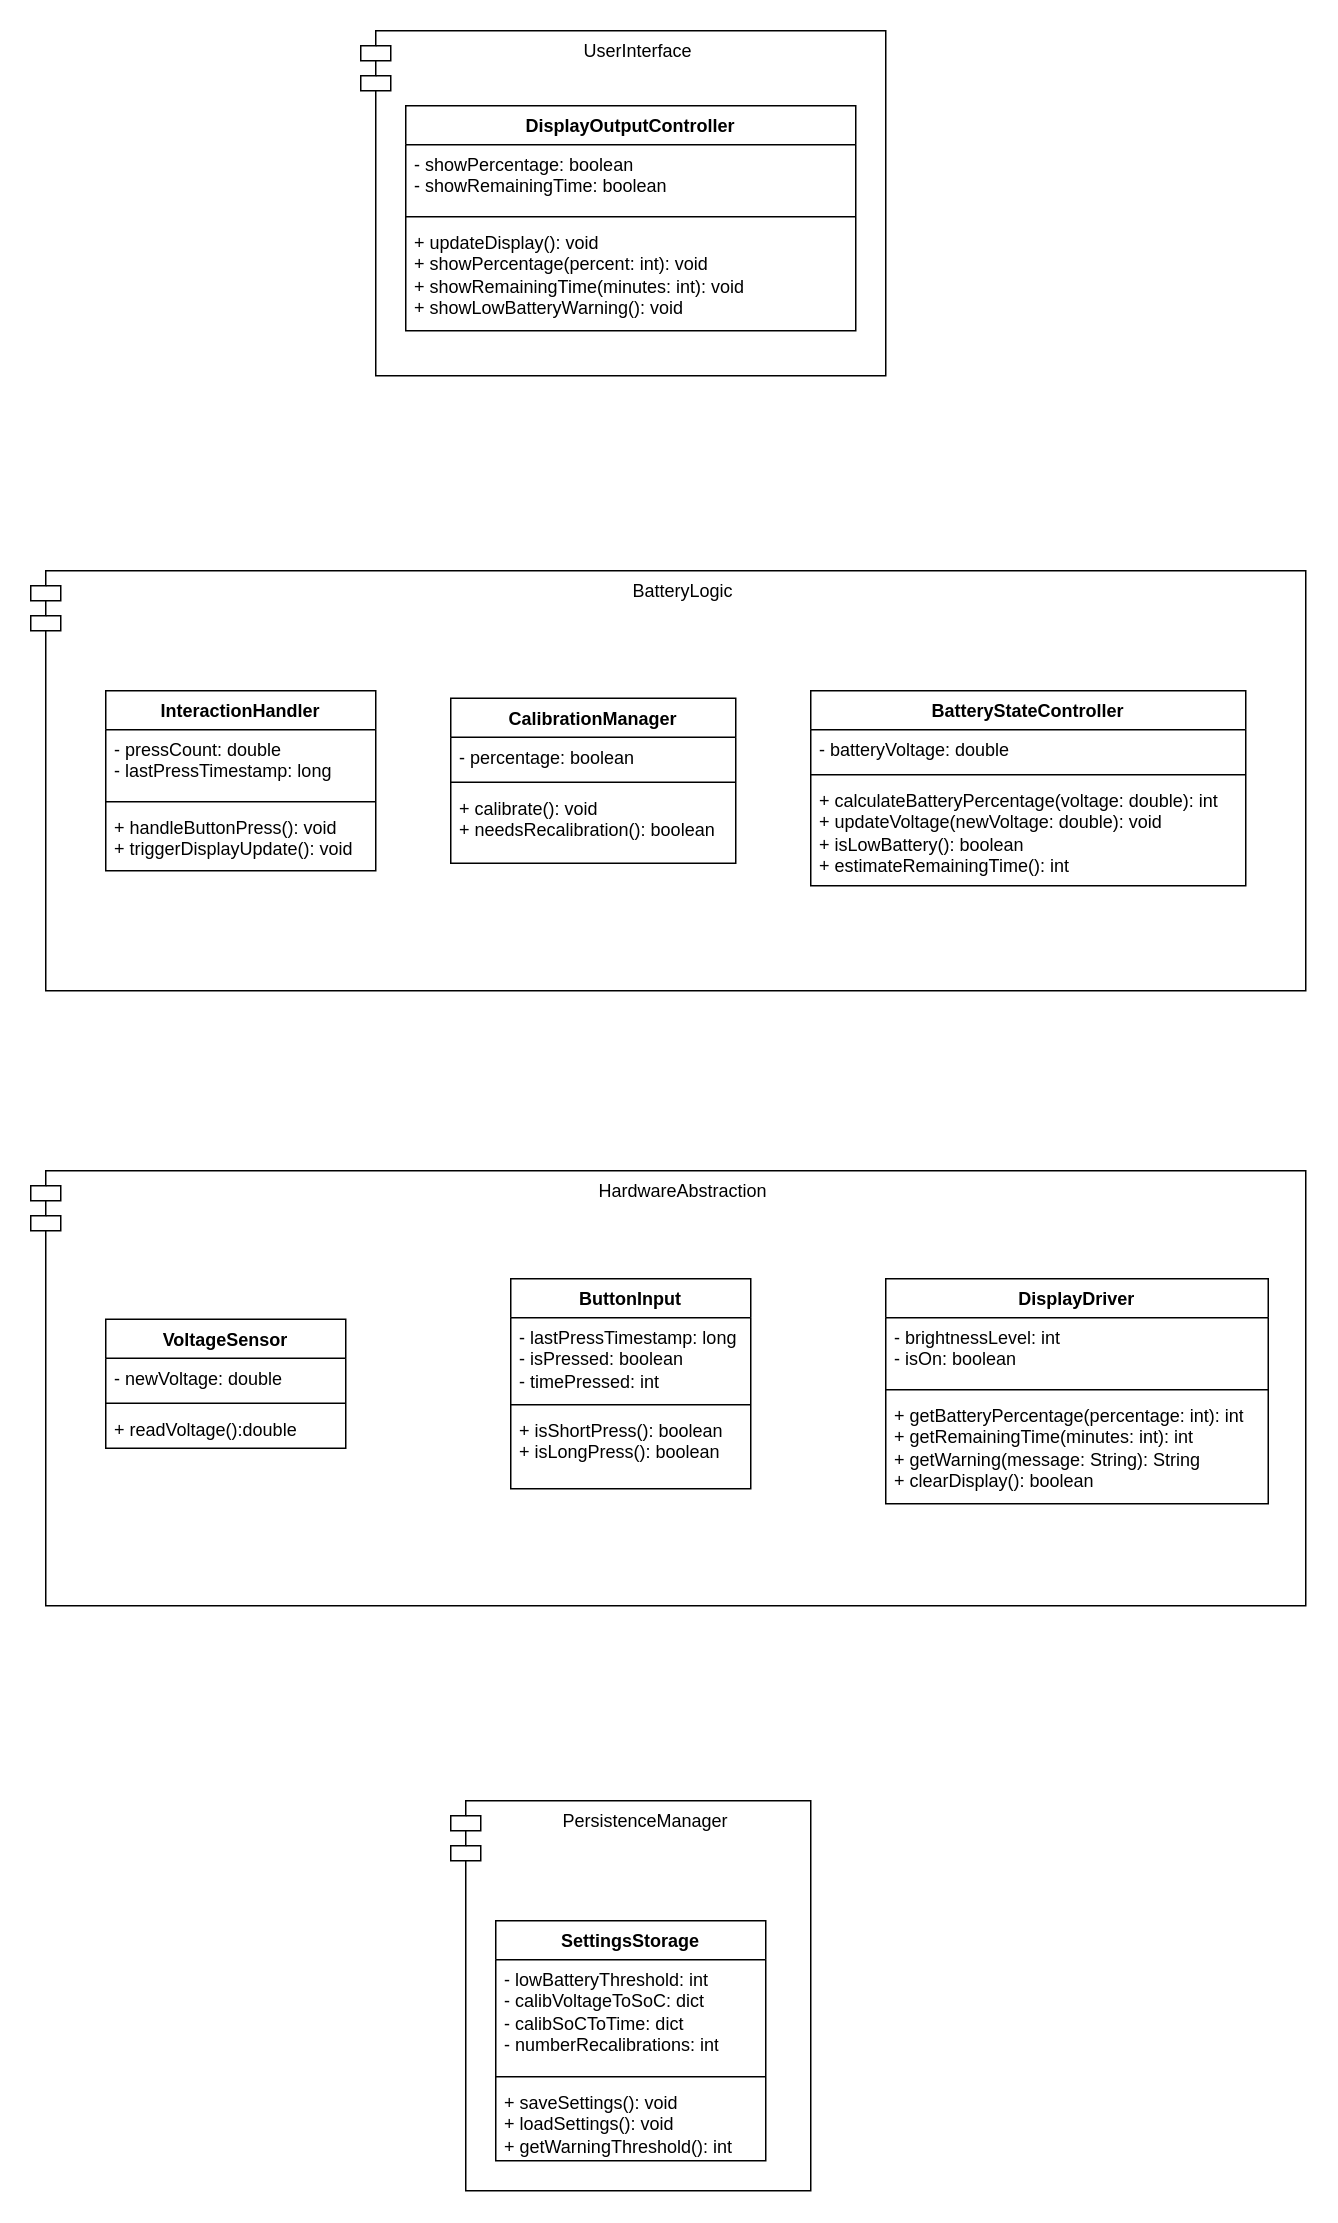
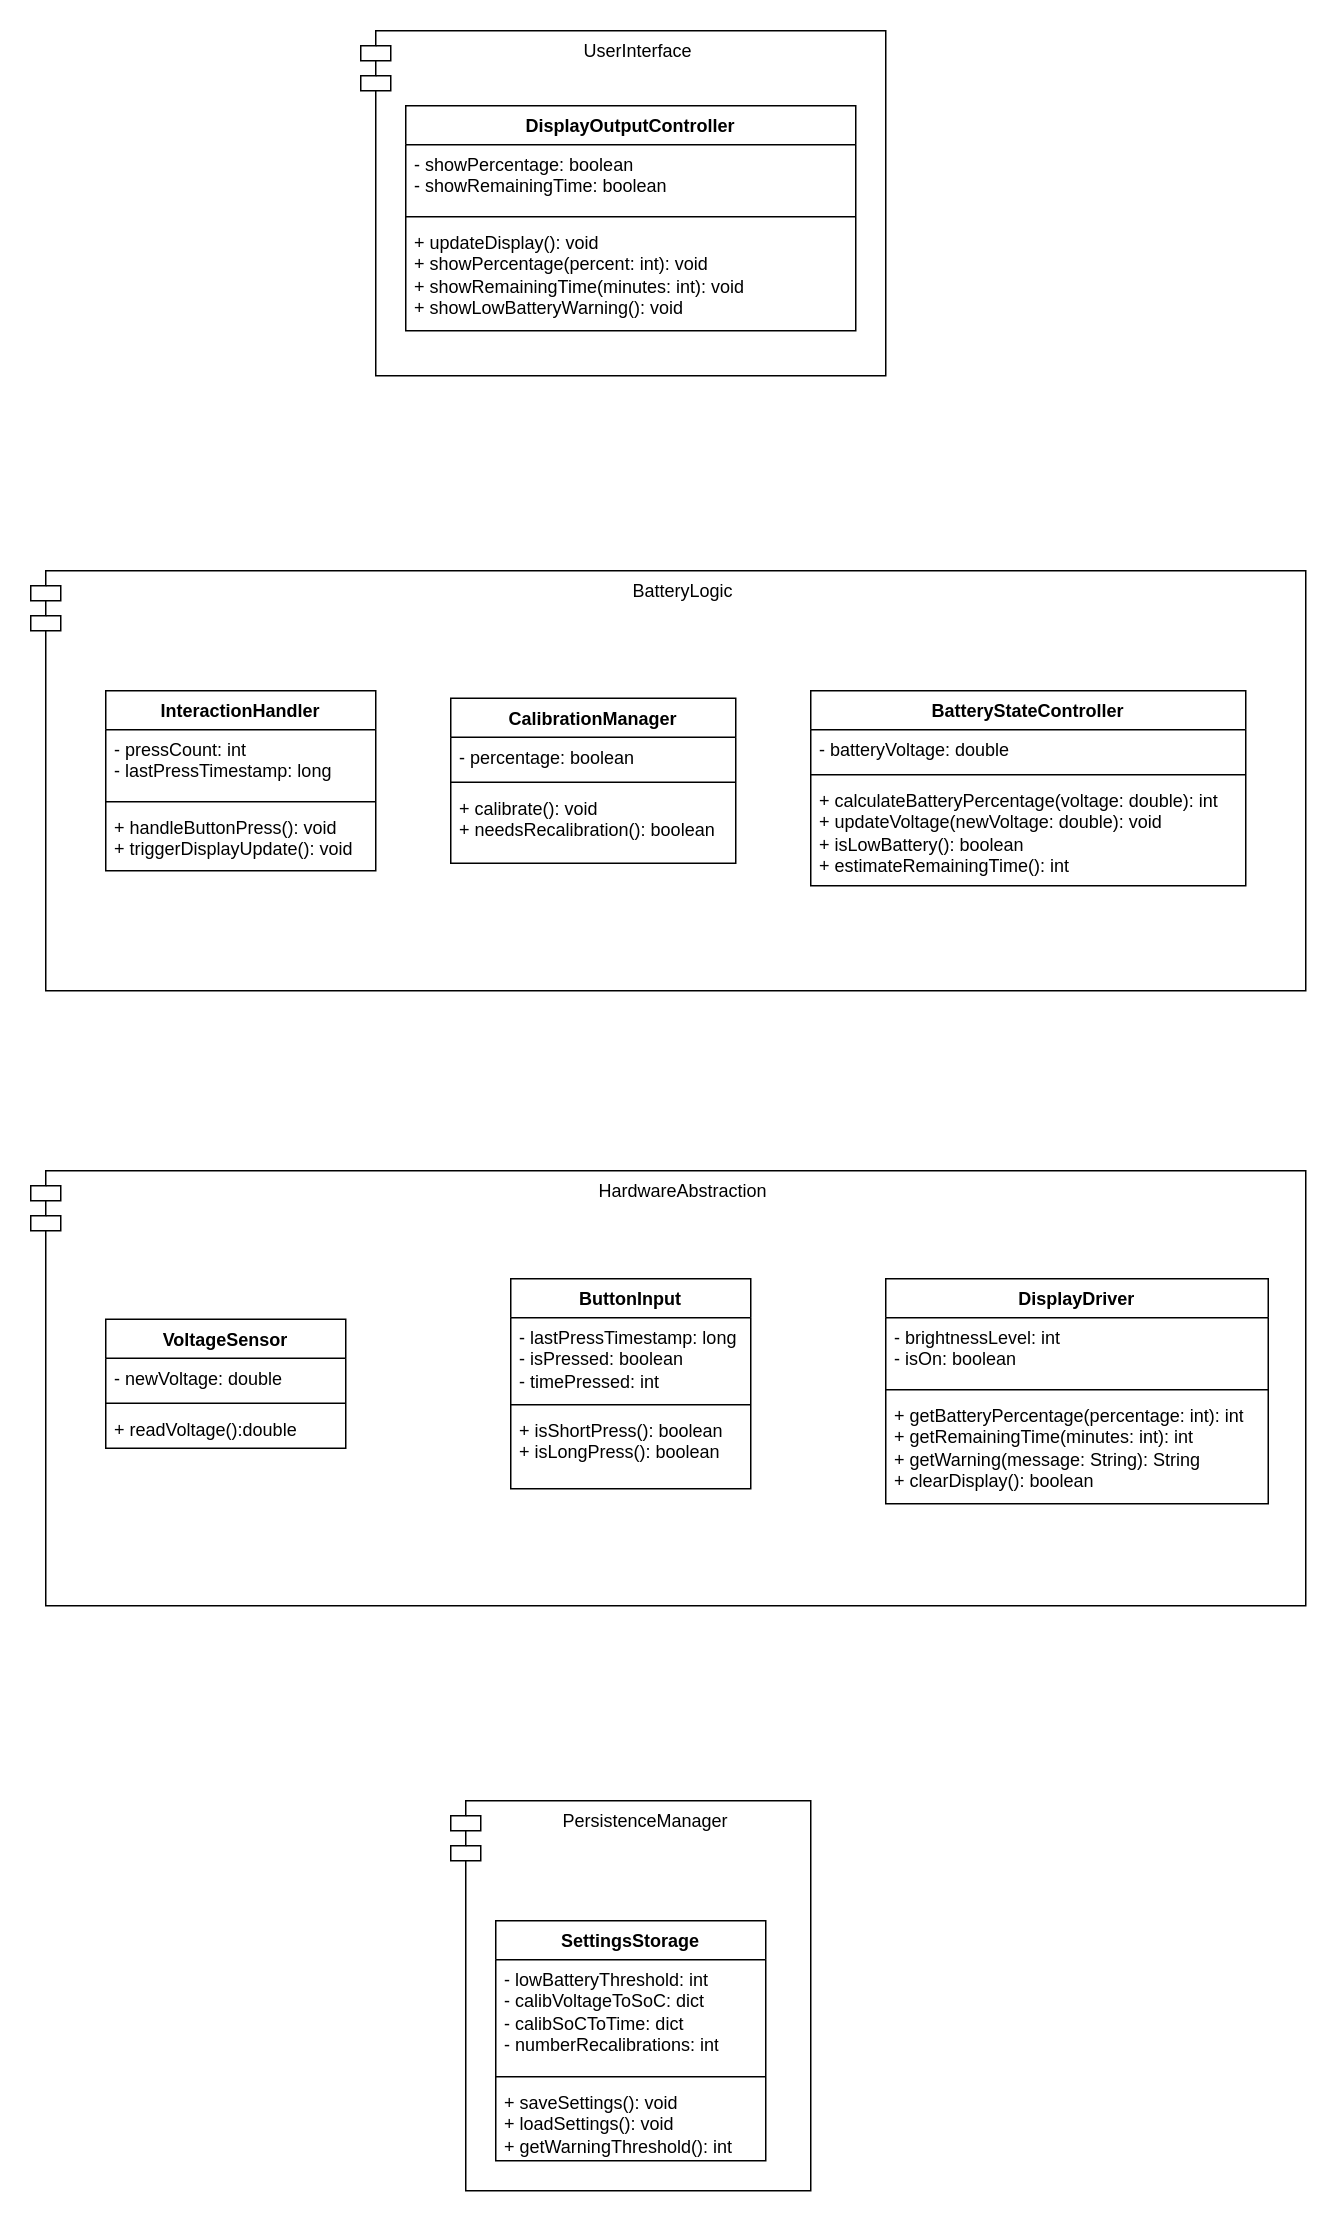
(232, 762) -> (232, 762)
